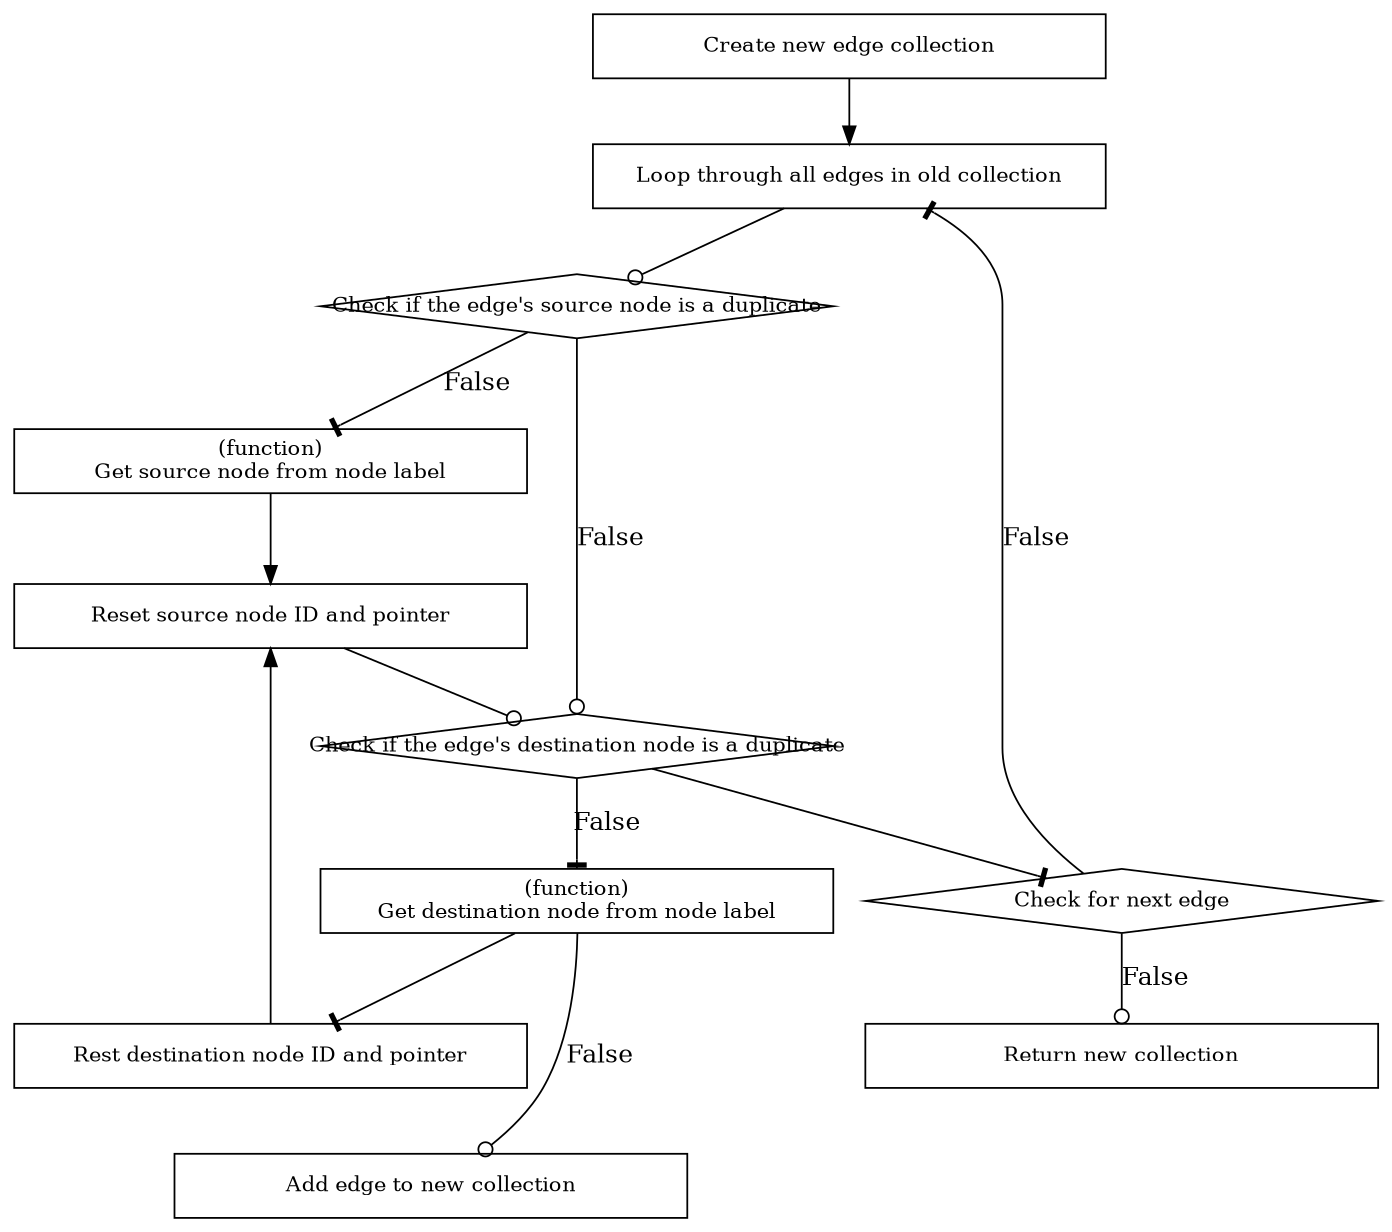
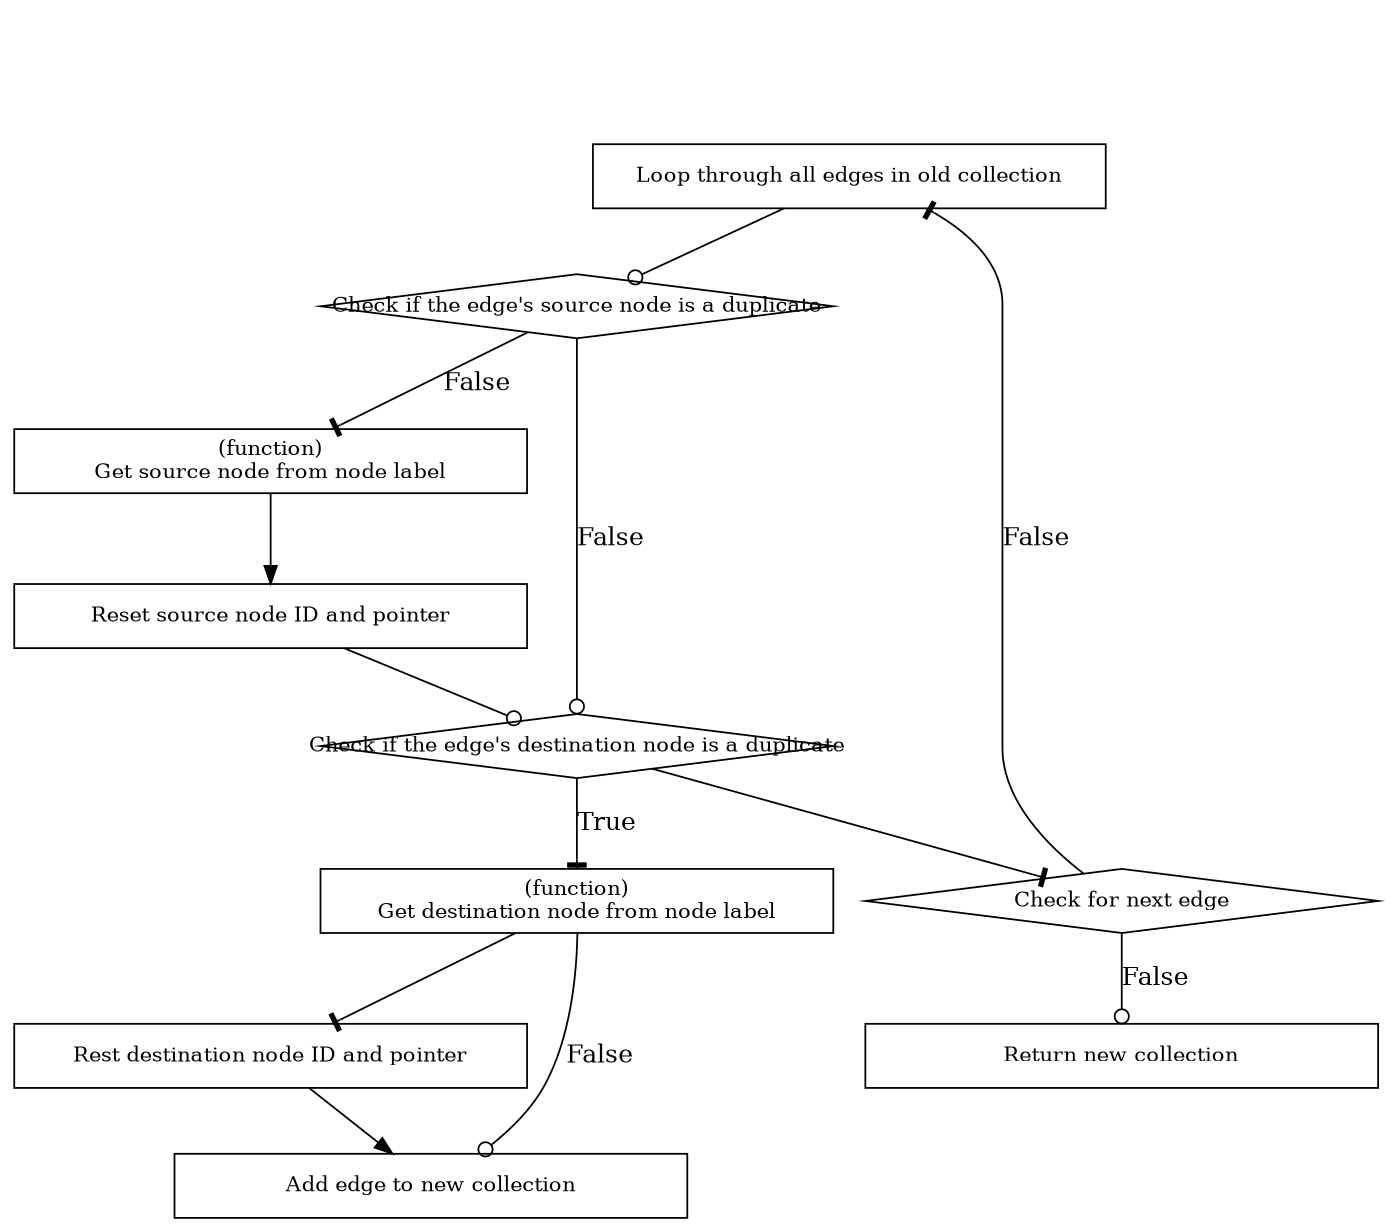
(849, 46) -> none
(607, 824) -> (607, 824)
(271, 845) -> (344, 1115)
